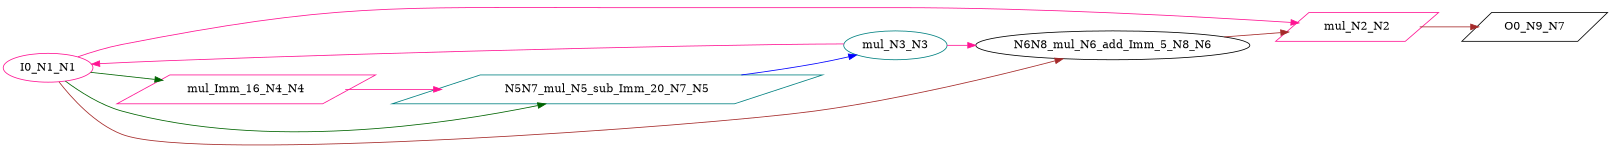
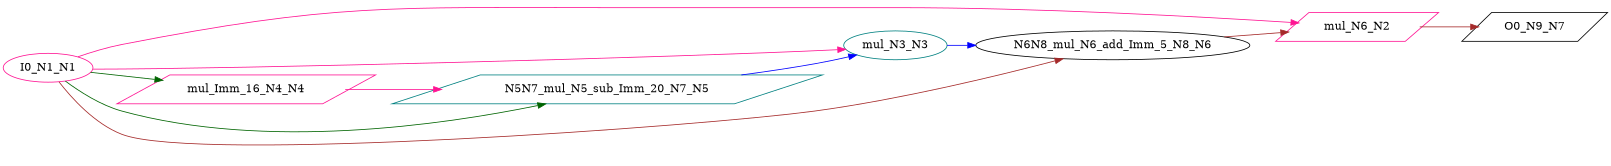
(1357, 27) -> (1357, 27)
(957, 45) -> (957, 45)
(472, 51) -> (465, 62)
